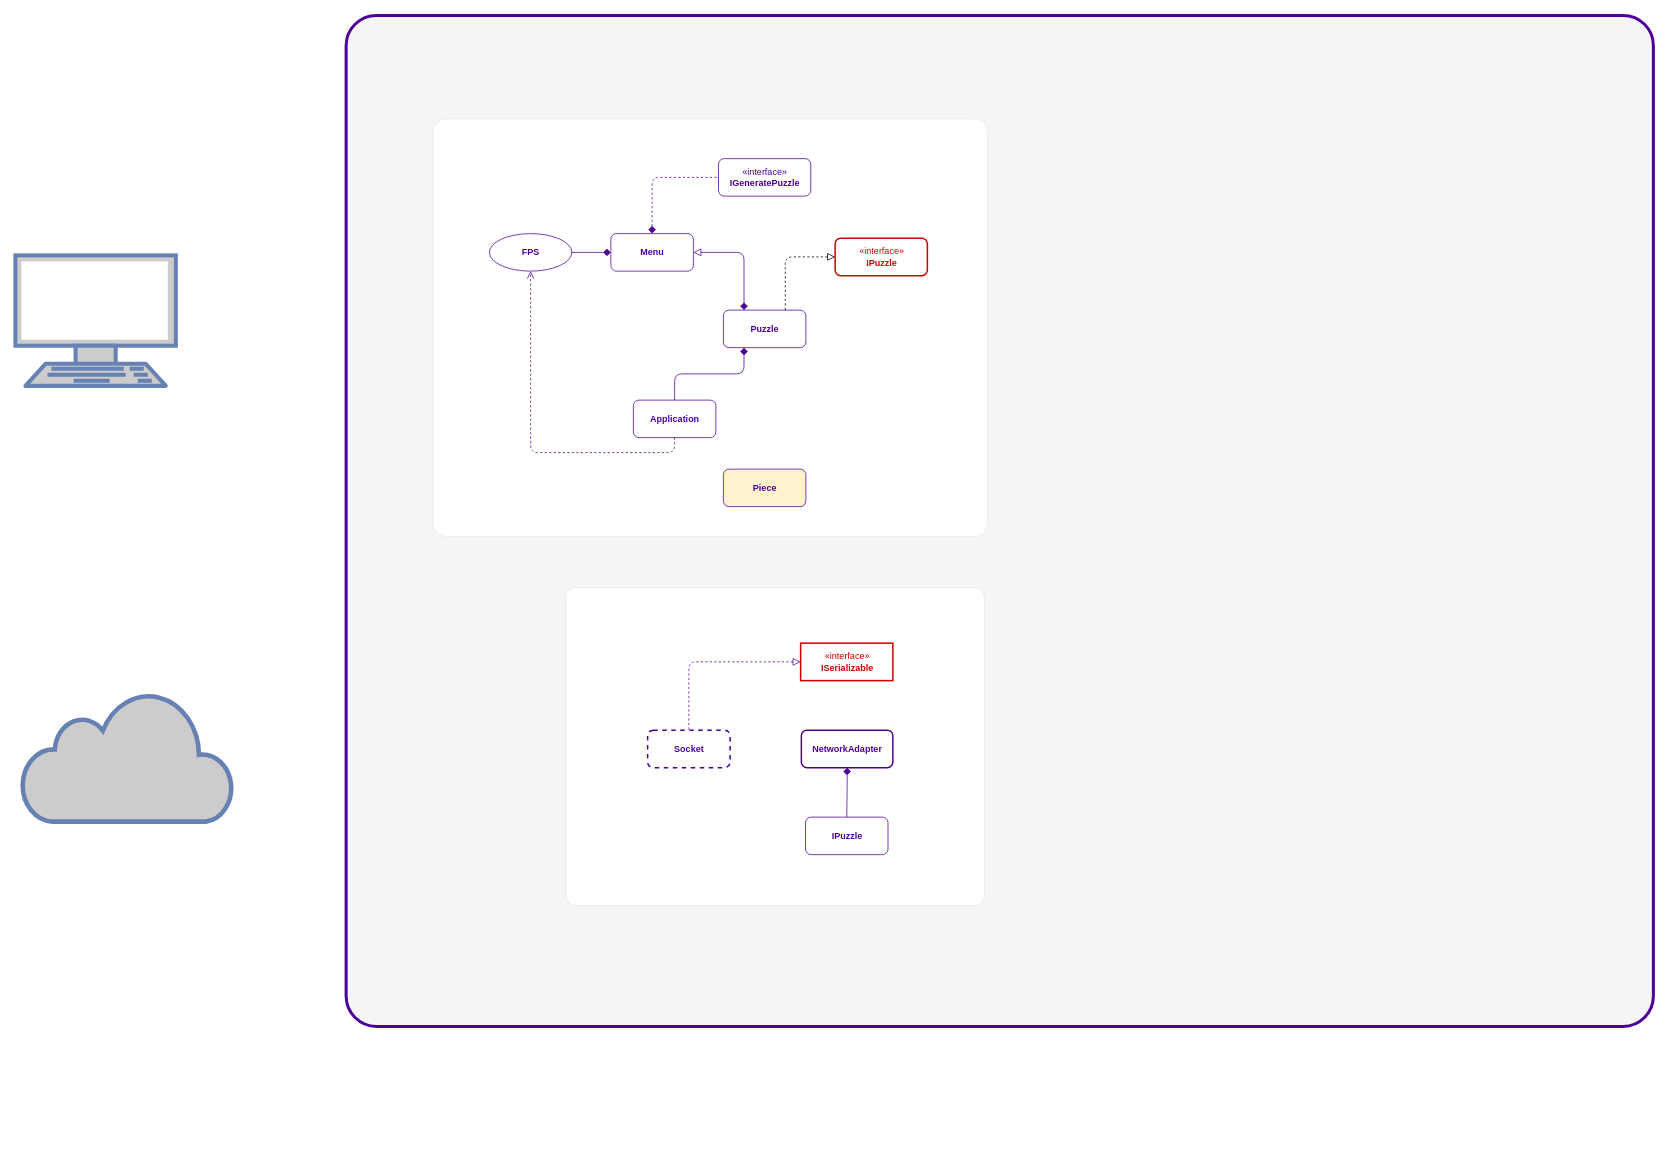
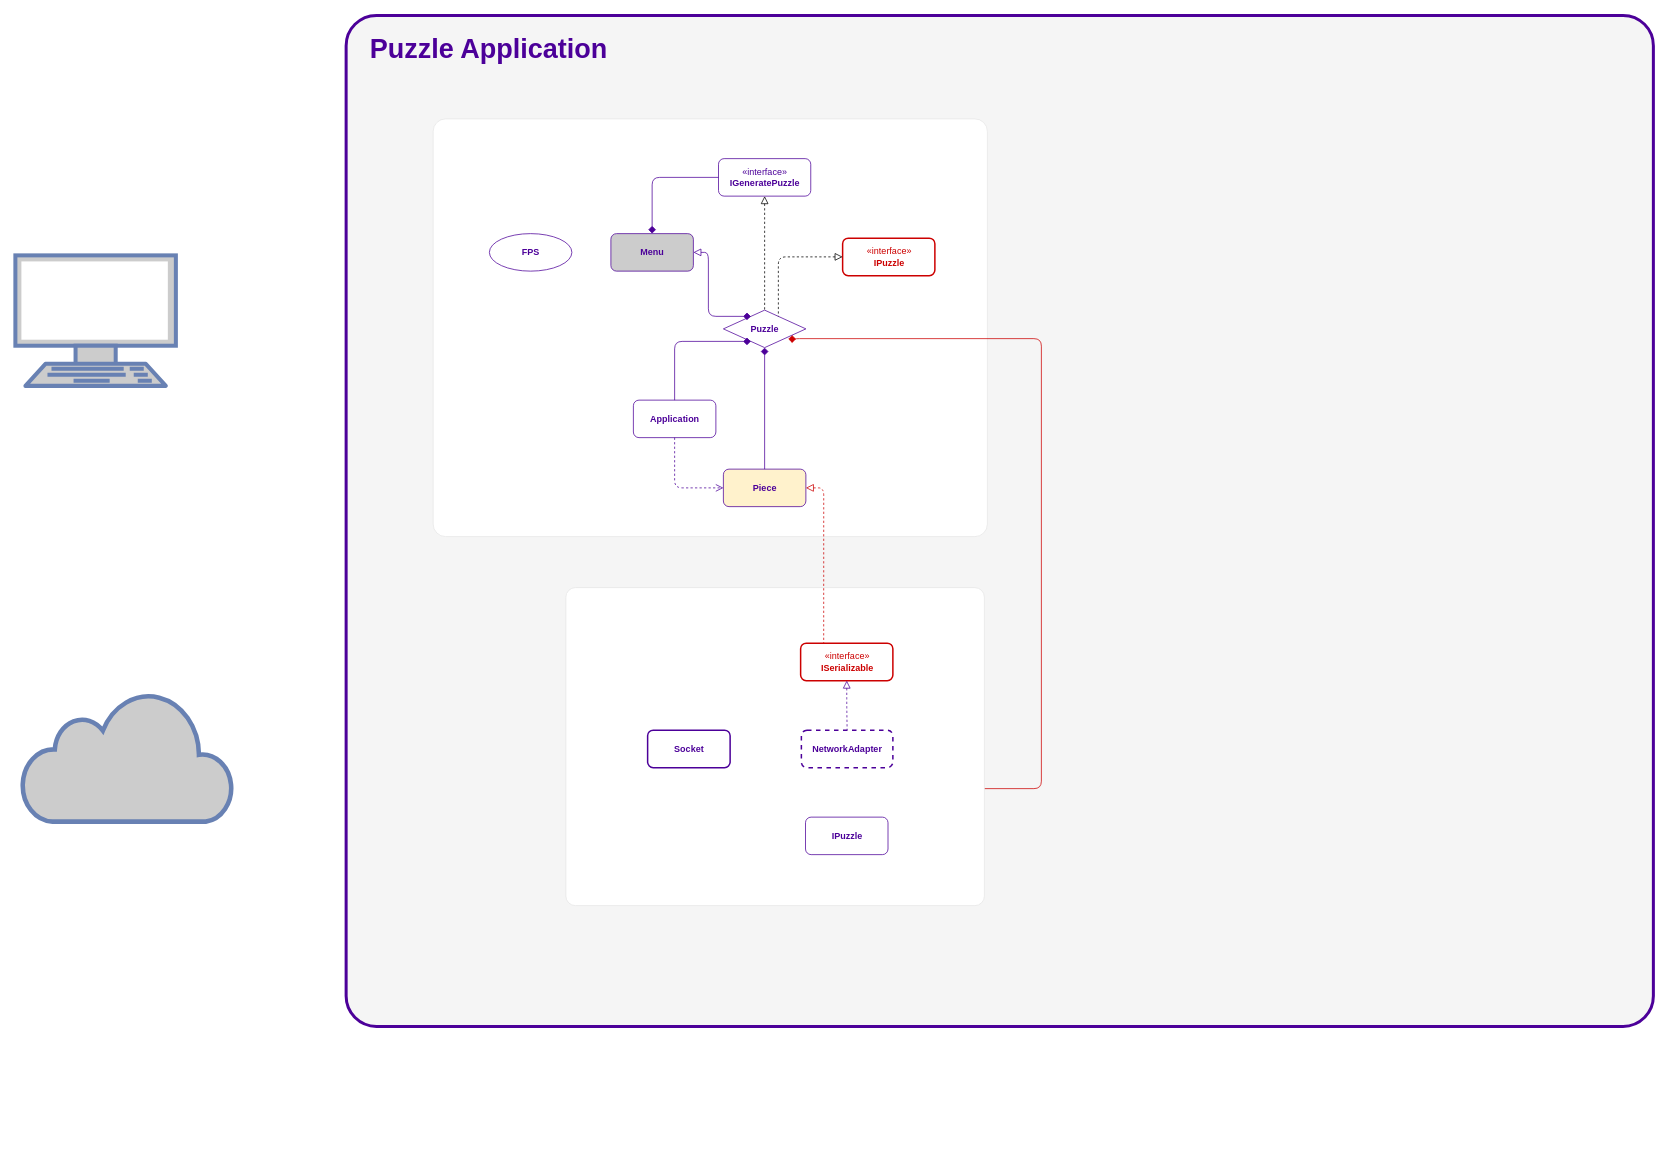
none -> (596, 49)
(664, 177) -> (664, 177)
(588, 252) -> none
(652, 252) -> (652, 252)
none -> (765, 257)
(881, 257) -> (889, 257)
(765, 329) -> (765, 329)
none -> (765, 412)
(531, 432) -> (681, 488)
none -> (1041, 466)
none -> (824, 561)
(847, 662) -> (847, 662)
(691, 664) -> (847, 696)
(689, 749) -> (689, 749)
(847, 749) -> (847, 749)
(847, 813) -> none
